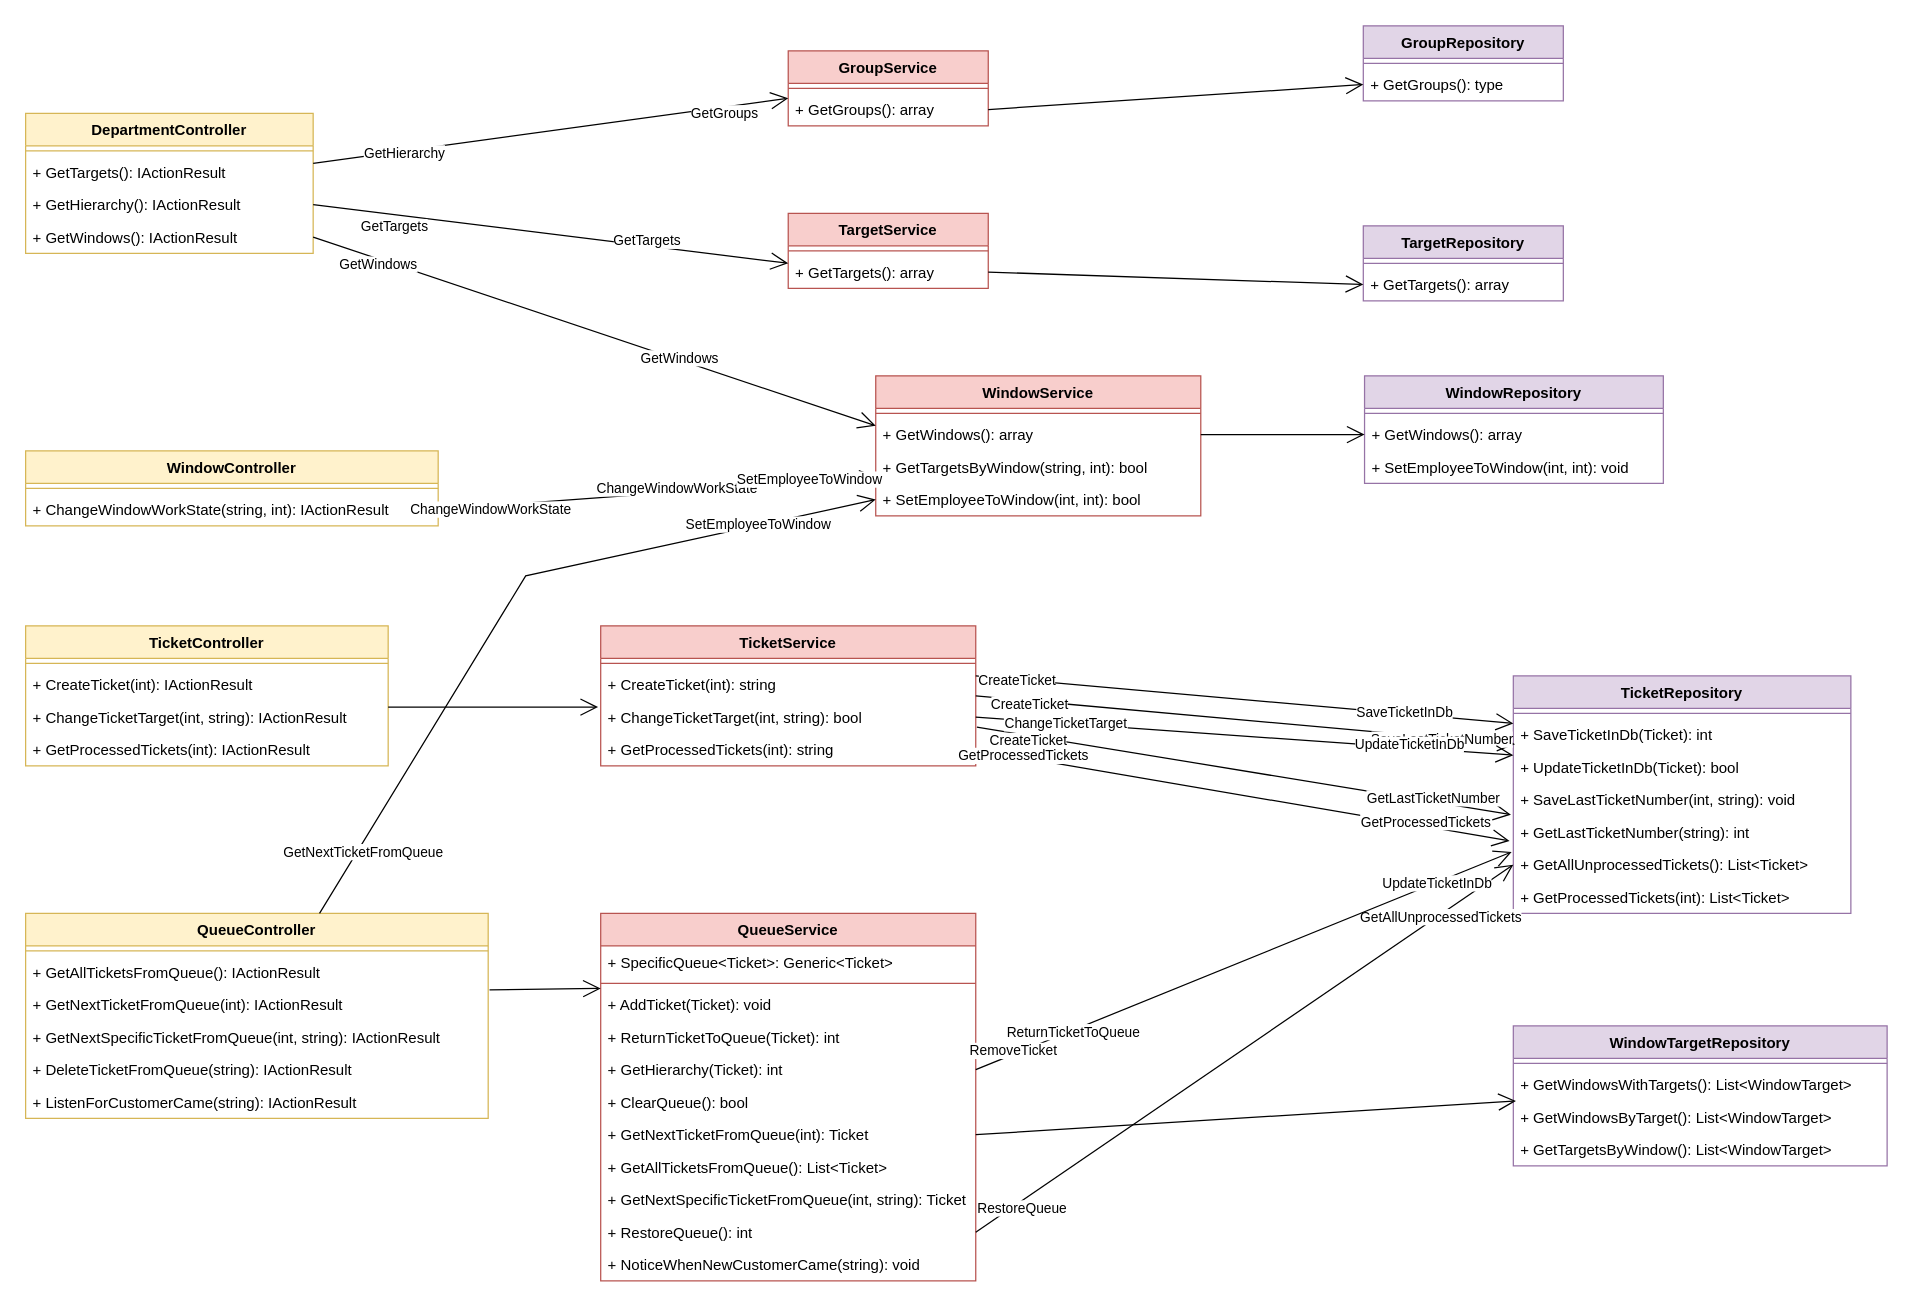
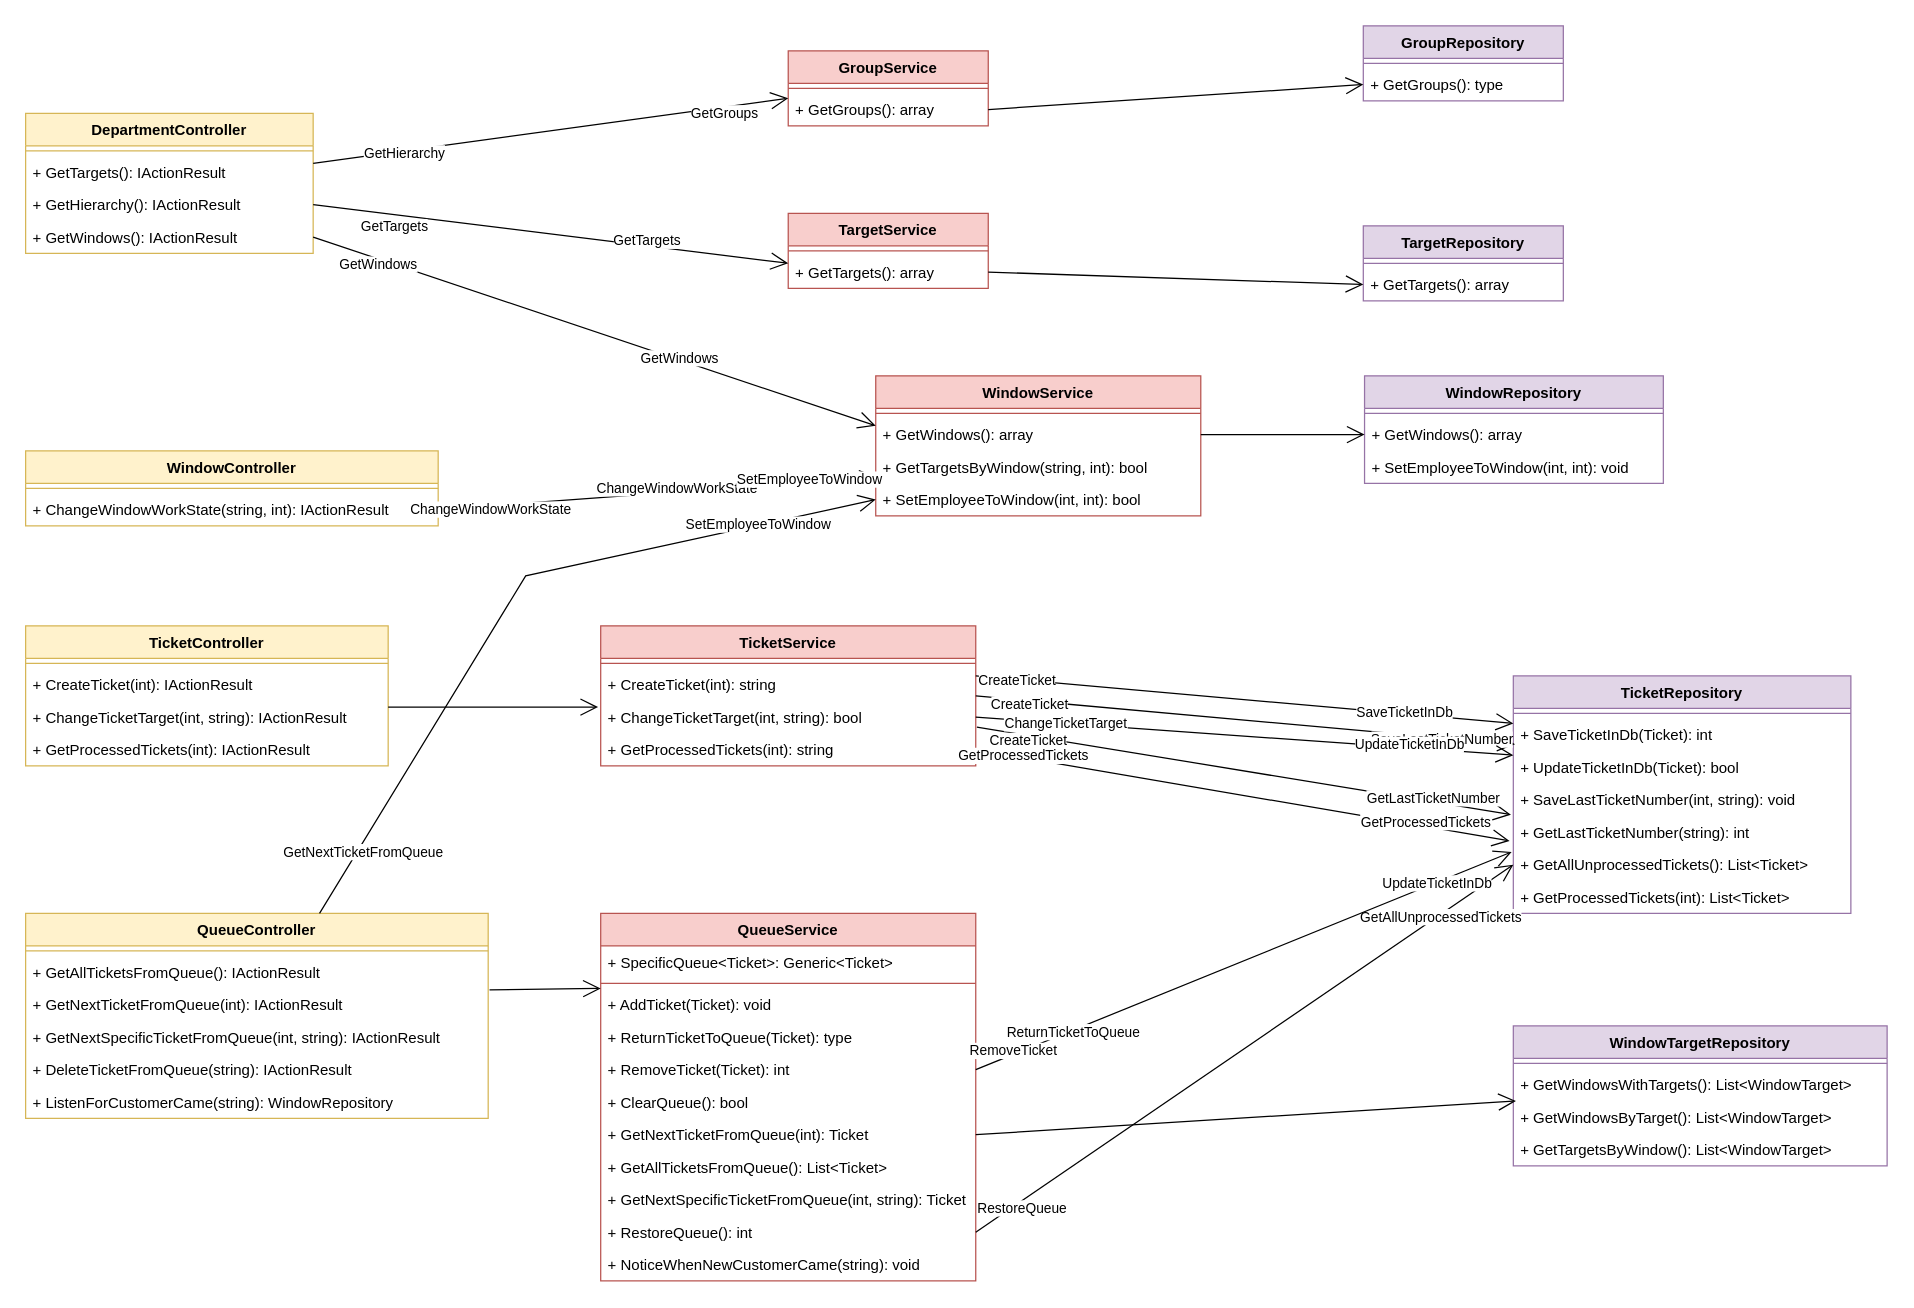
(739, 1038) -> (745, 1038)
(709, 1070) -> (709, 1070)
(212, 1103) -> (225, 1103)
